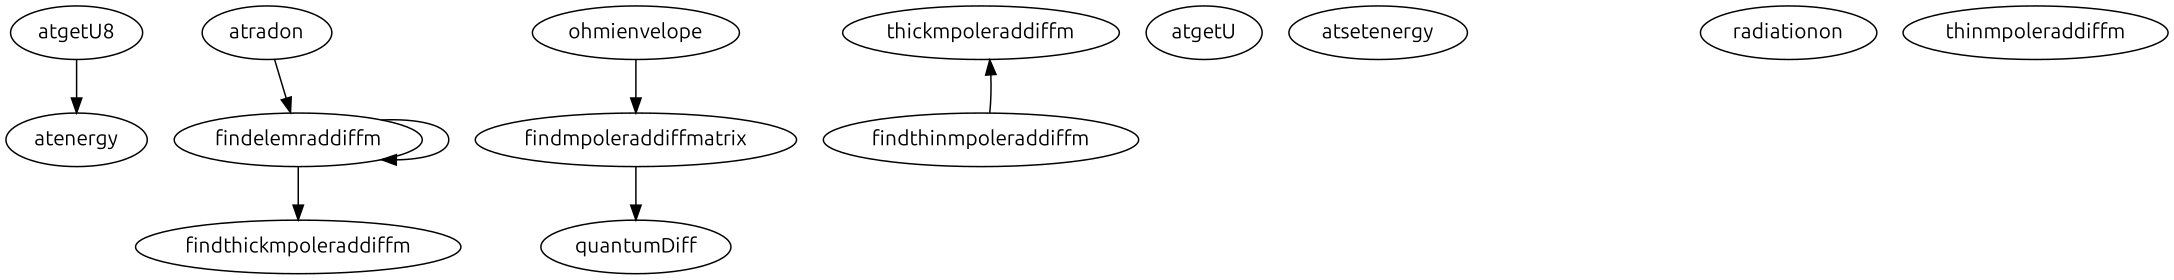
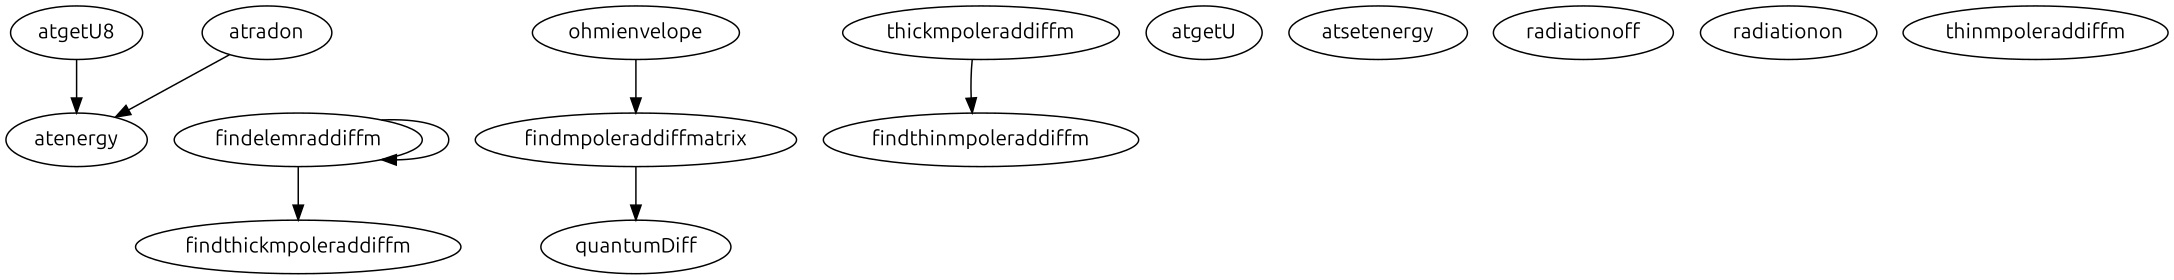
none -> (1583, 33)
(280, 79) -> (179, 82)
(991, 94) -> (971, 79)
